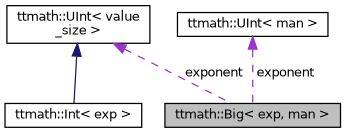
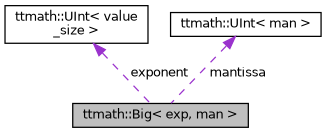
(283, 73) -> (236, 73)
(73, 115) -> none
